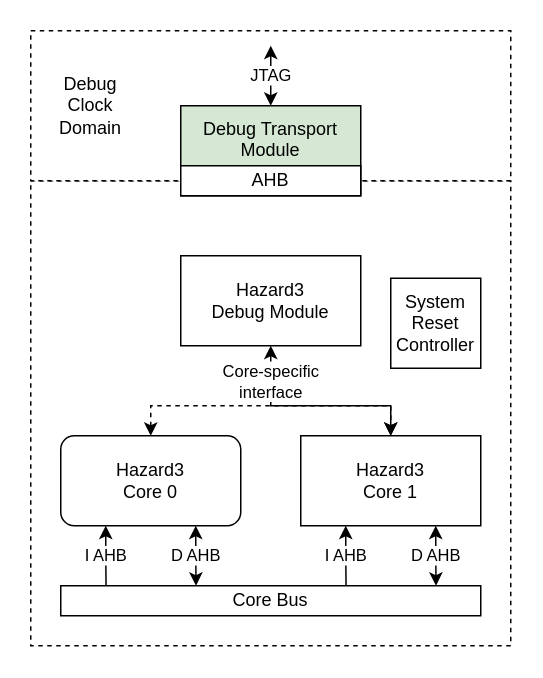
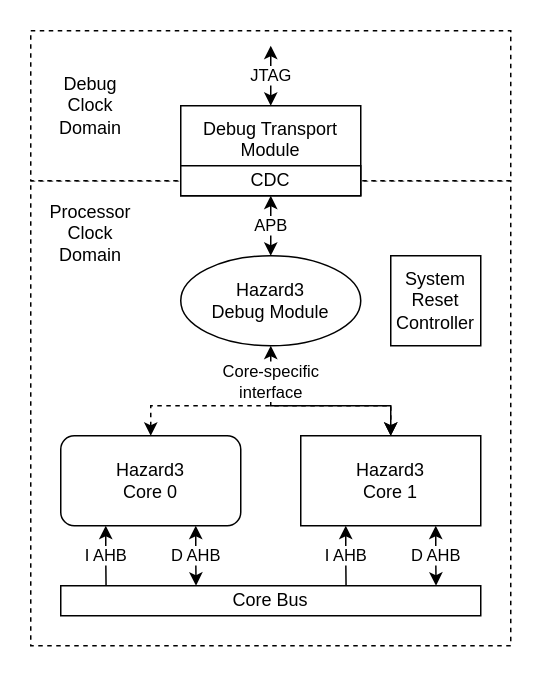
(271, 151) -> (271, 151)
(271, 181) -> (271, 181)
none -> (271, 226)
none -> (91, 233)
(271, 301) -> (271, 301)
(436, 323) -> (436, 301)
